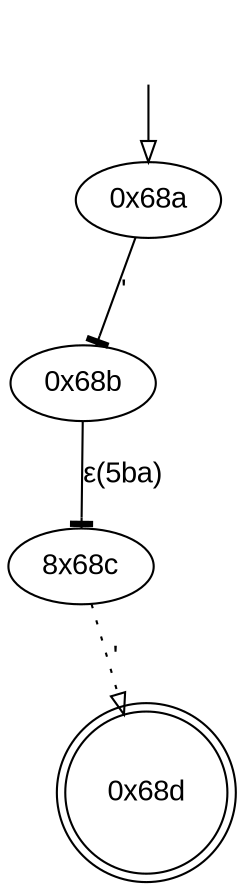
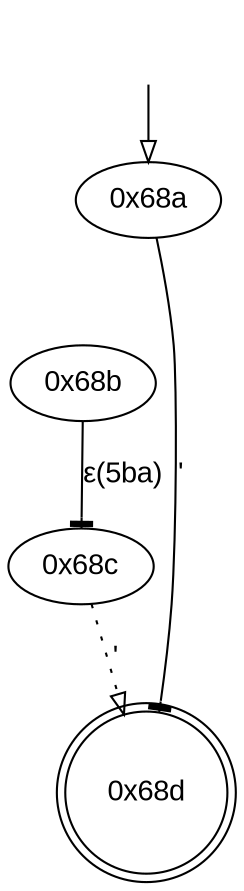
(118, 287) -> (176, 469)
(81, 566) -> (81, 566)
